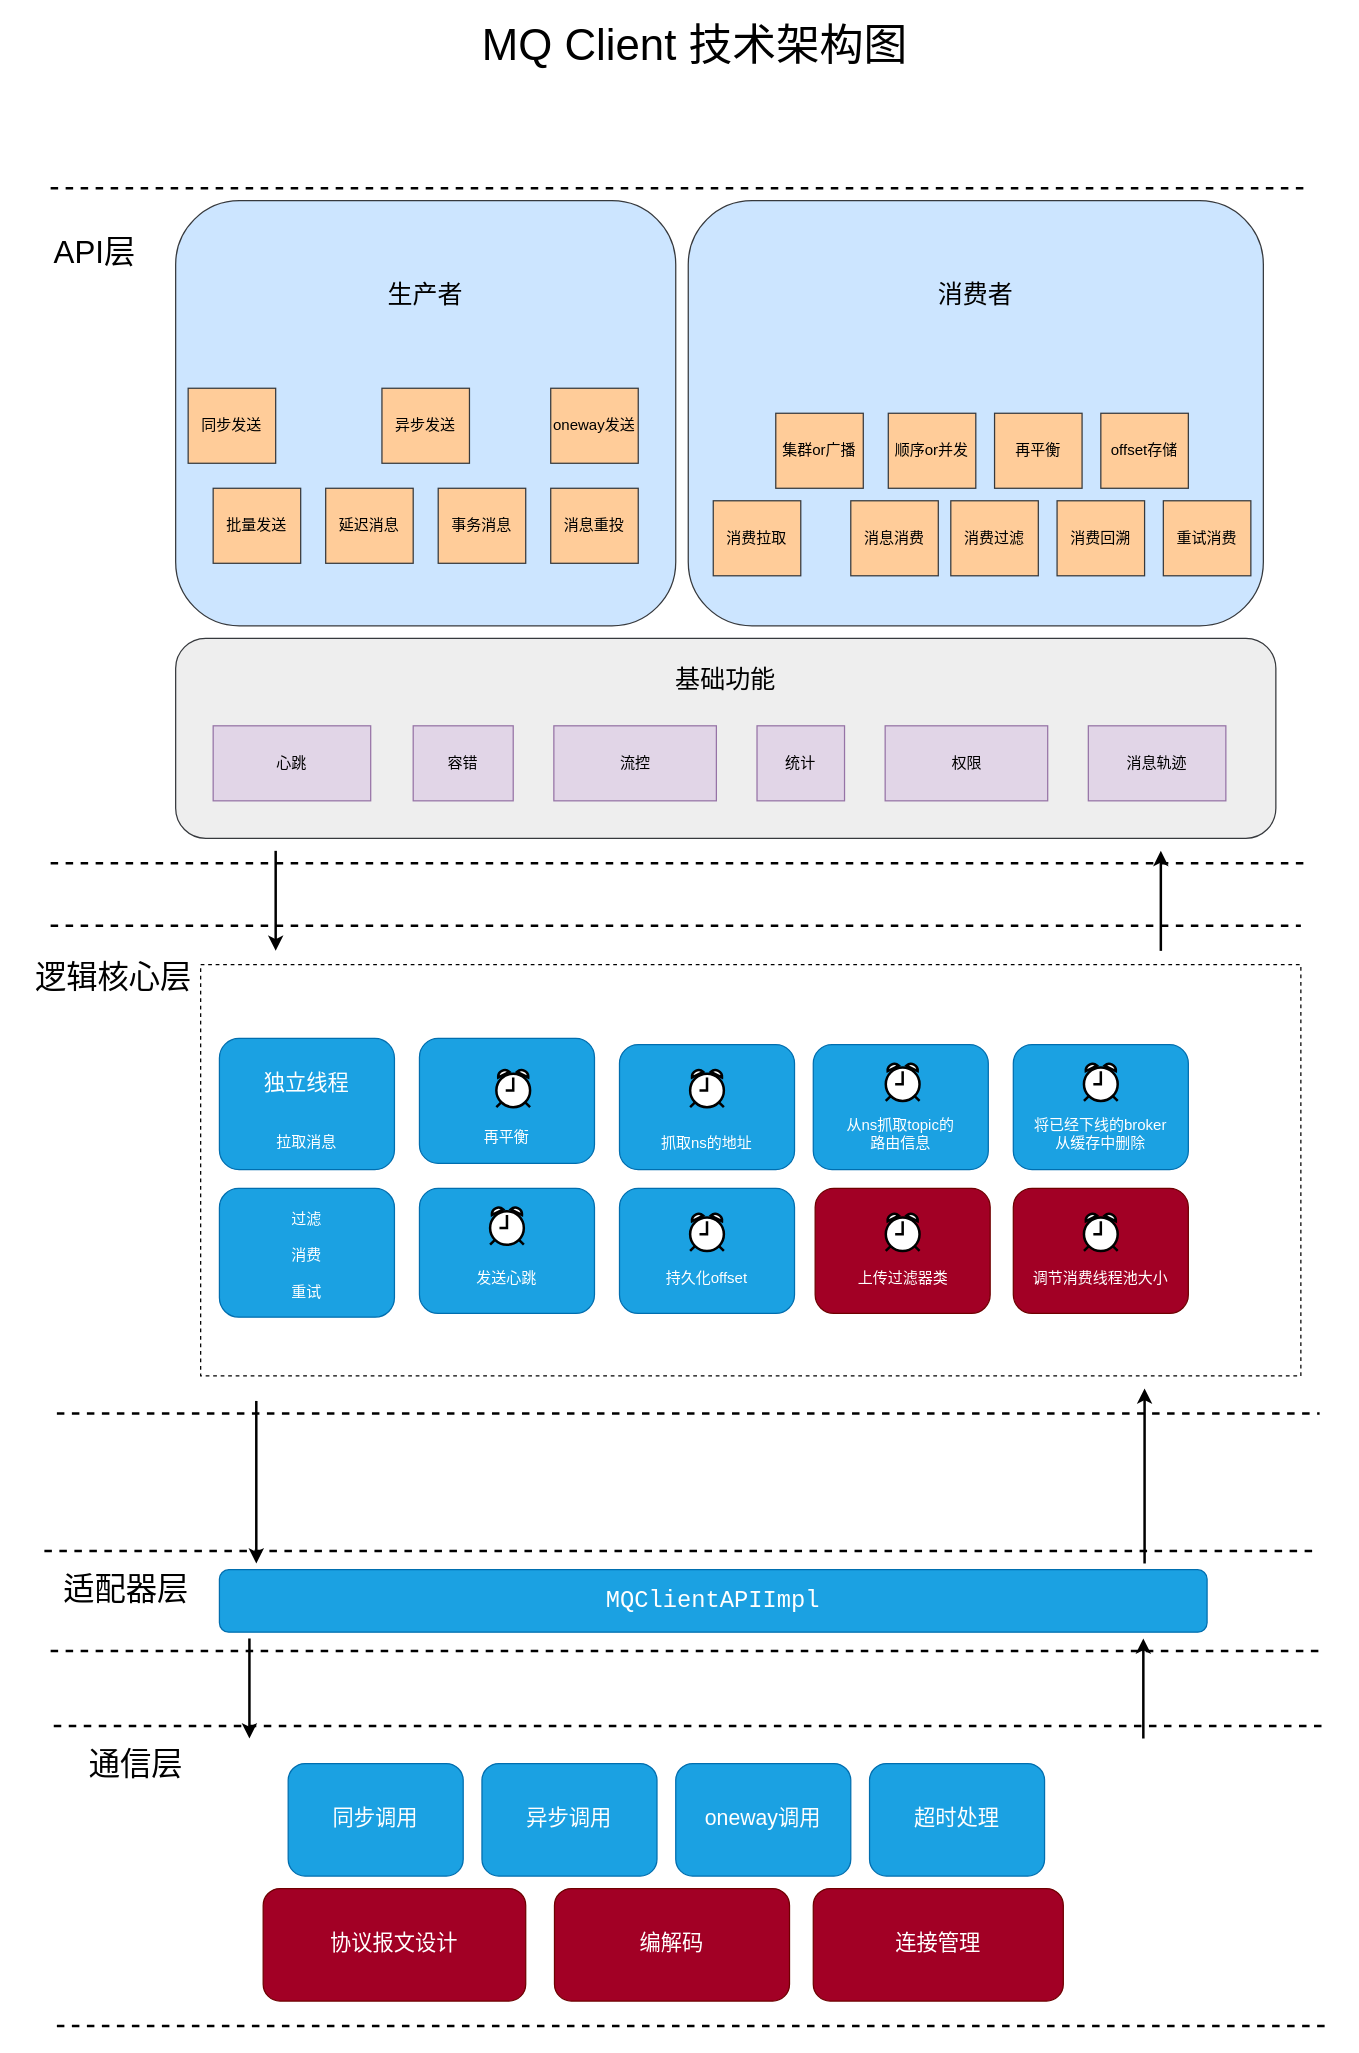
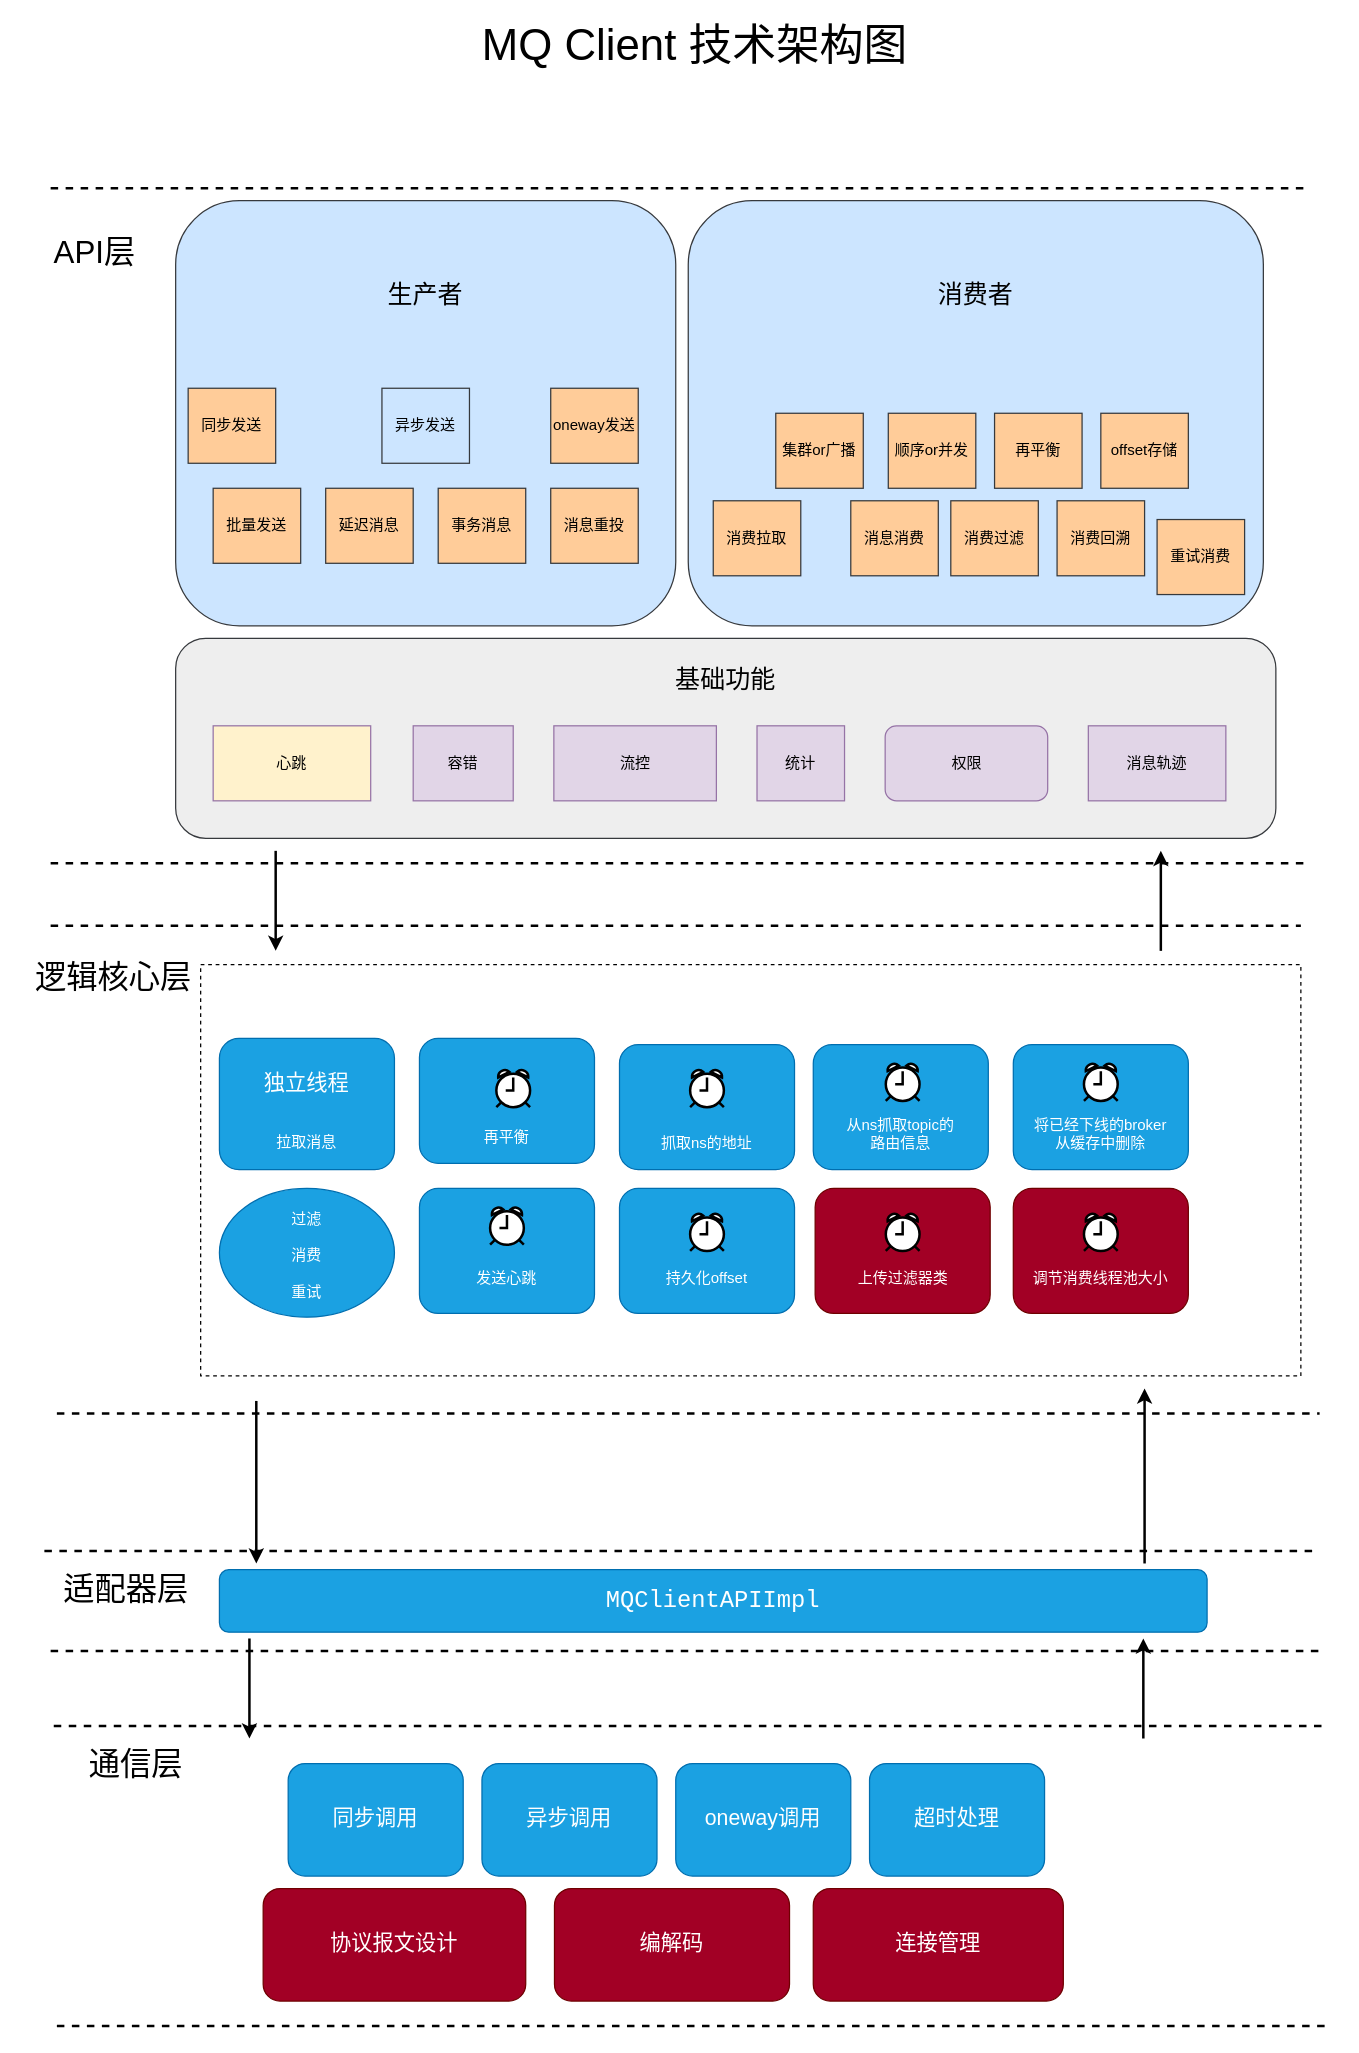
(426, 426) -> (426, 426)
(1207, 538) -> (1201, 557)
(292, 763) -> (292, 763)
(966, 763) -> (966, 763)
(307, 1253) -> (307, 1253)
